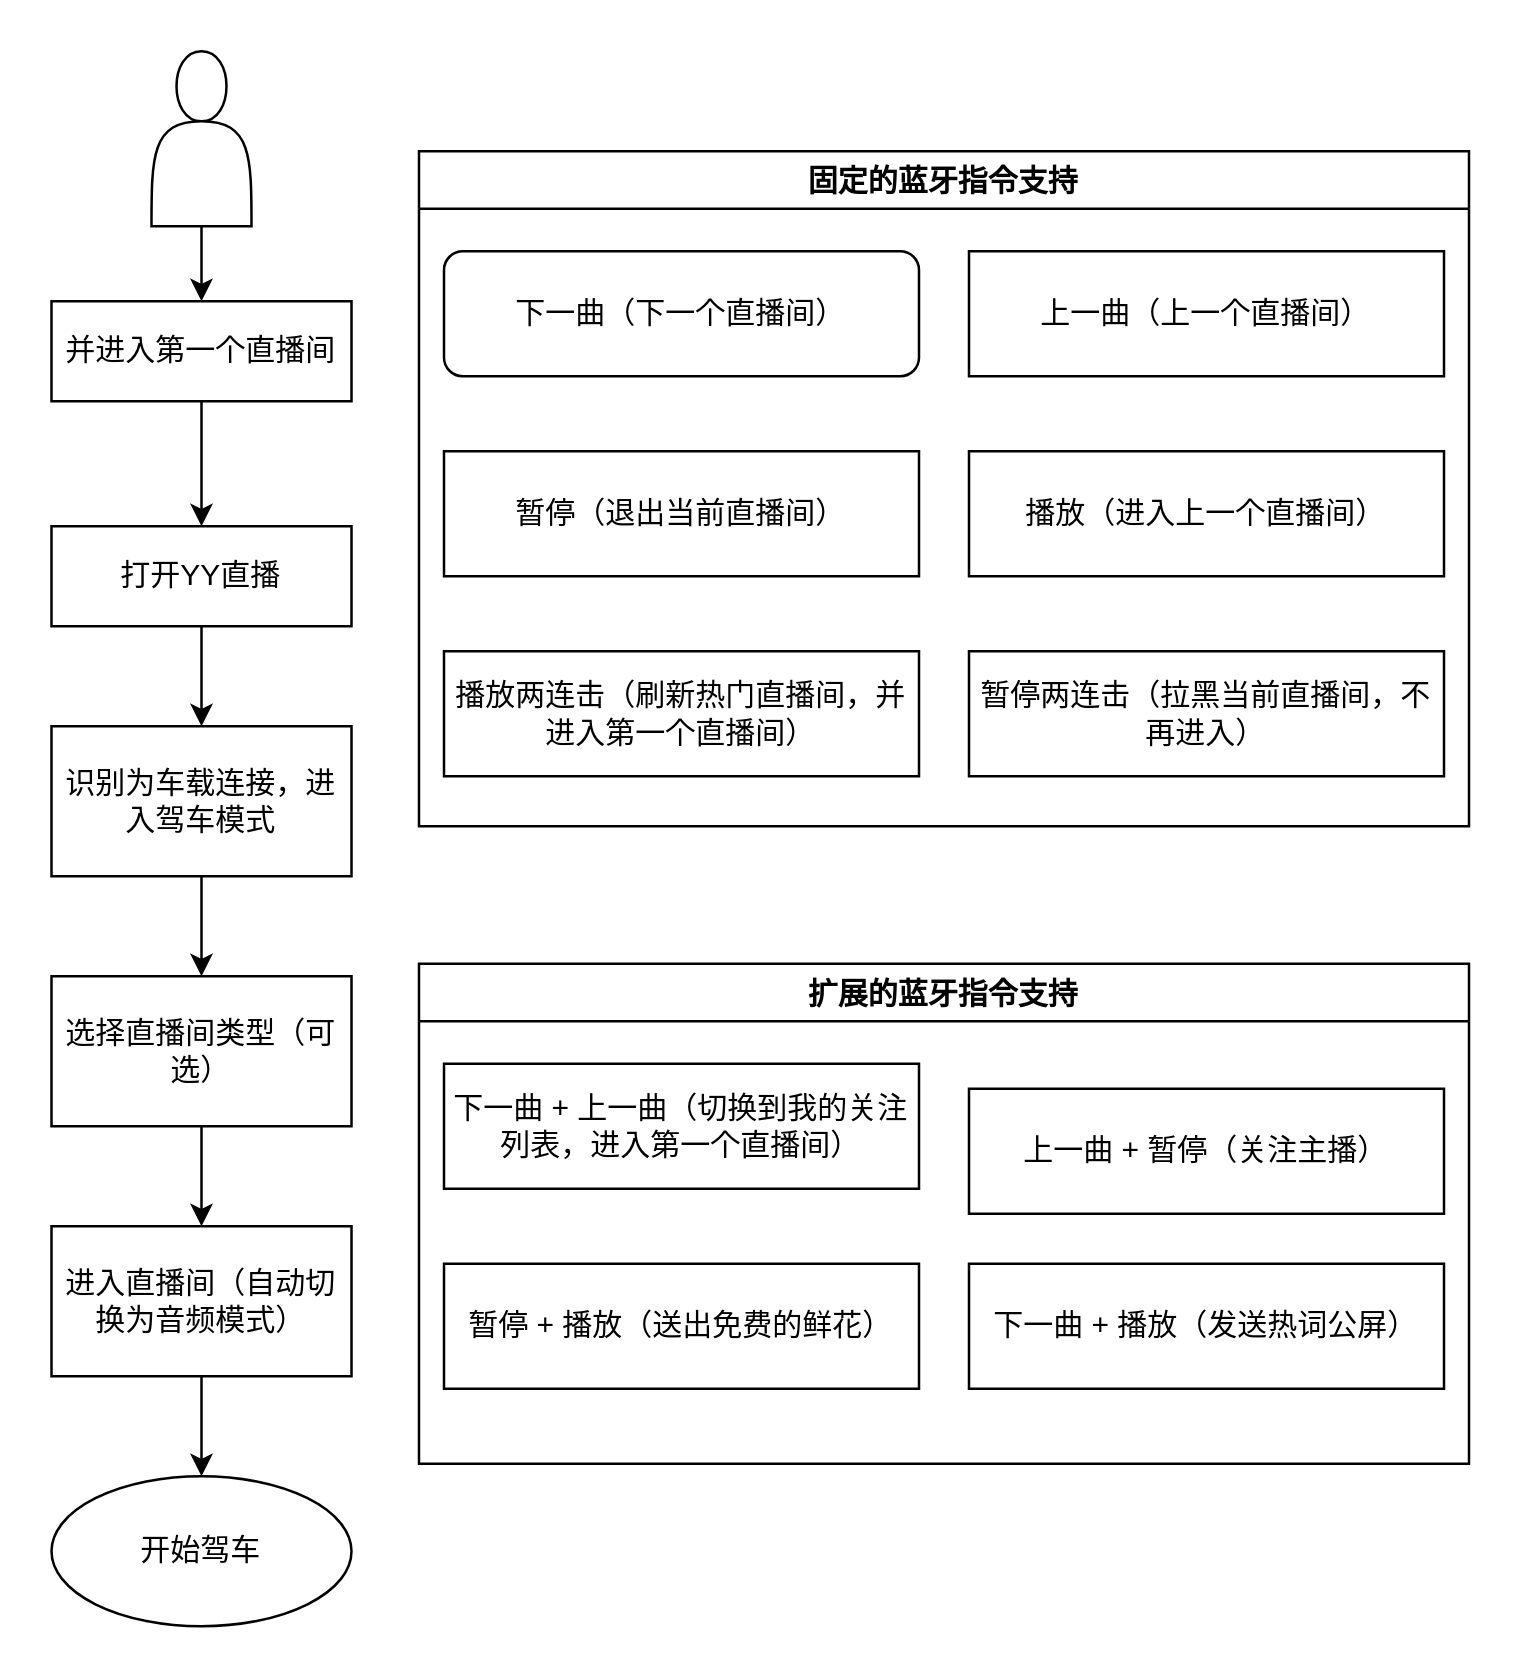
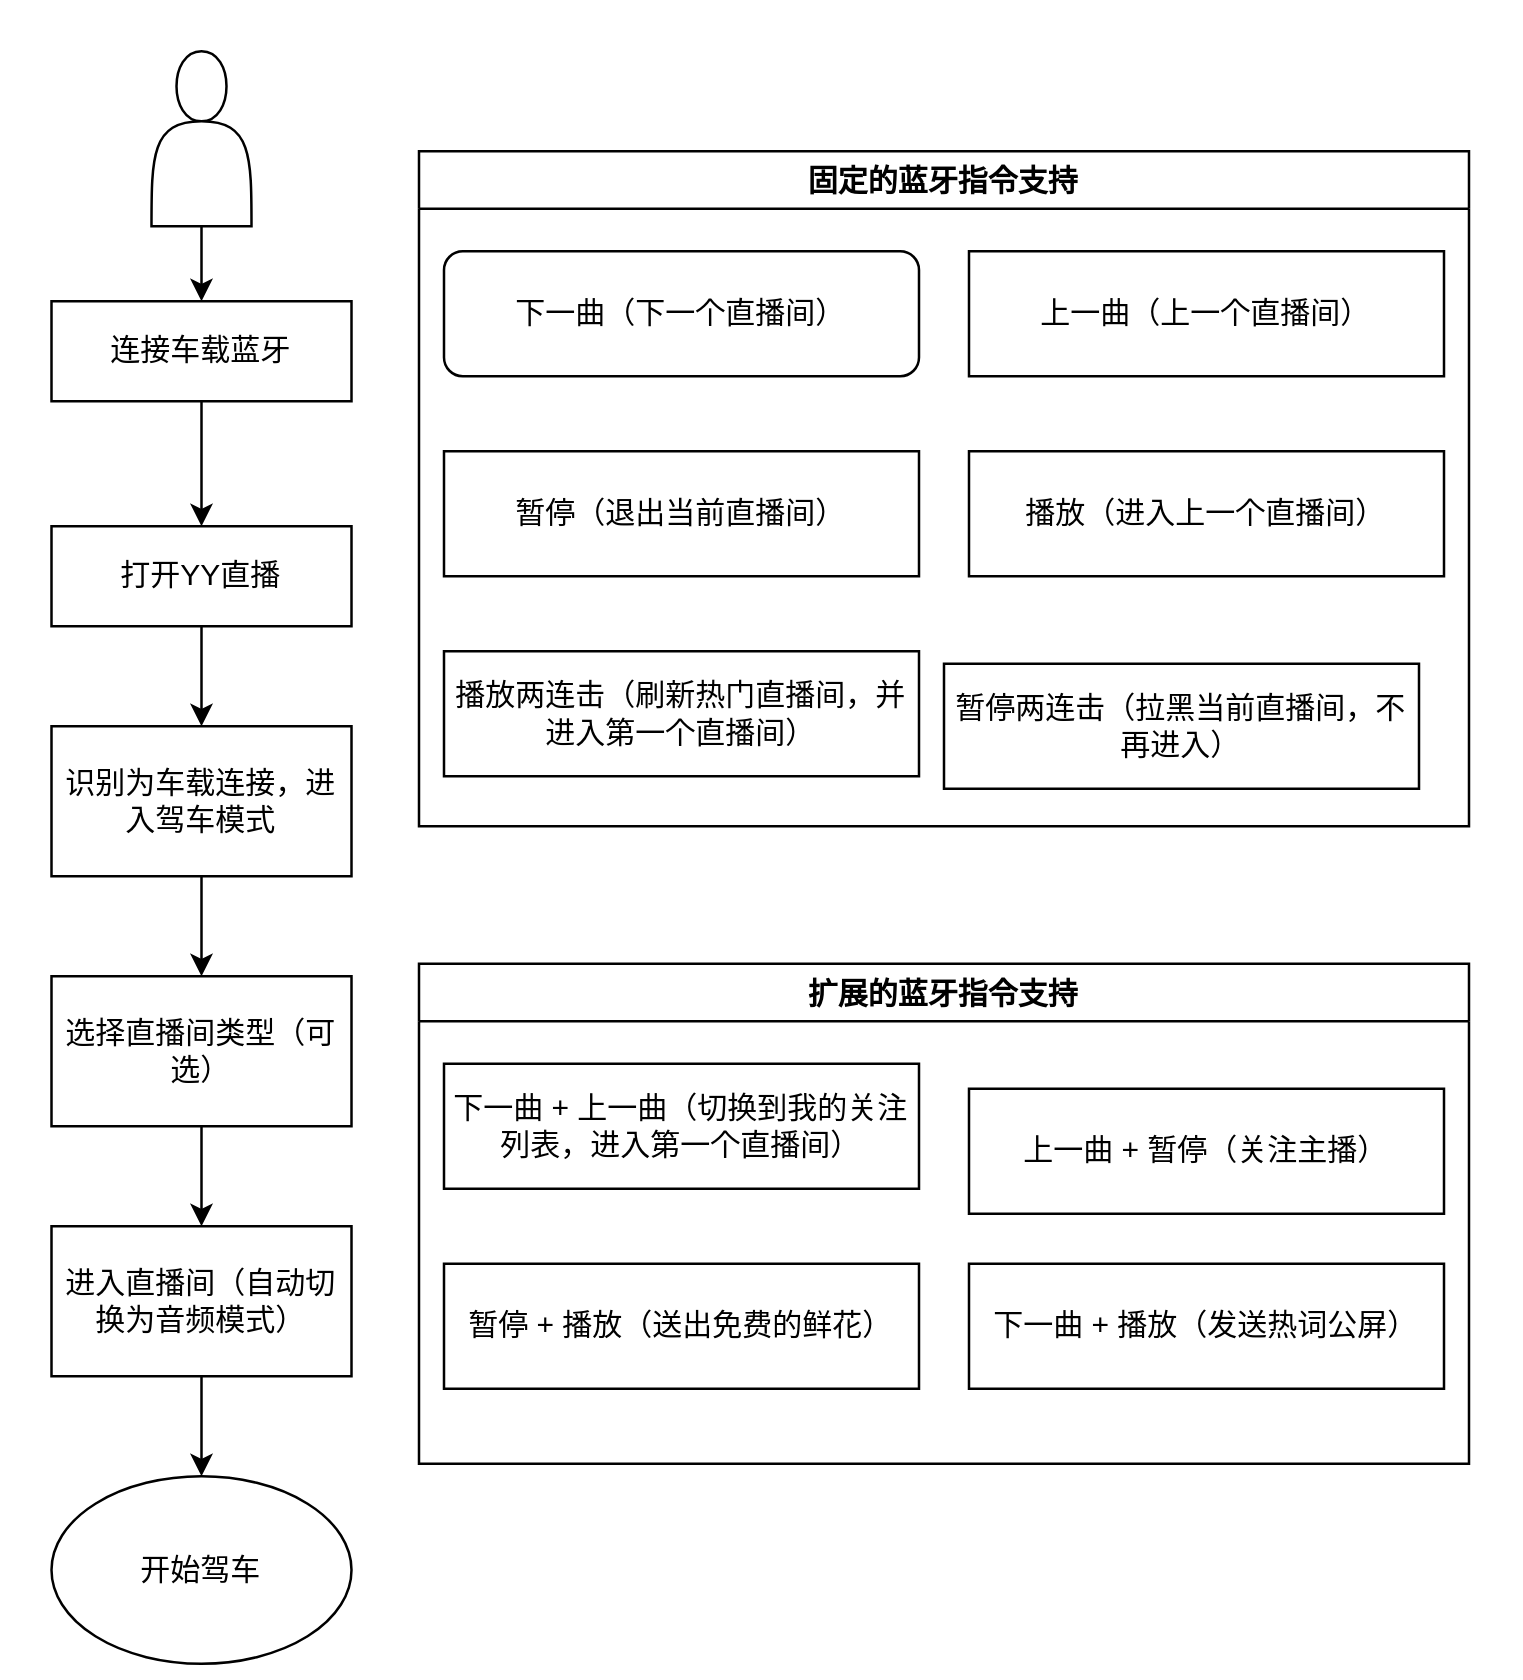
(201, 351) -> (201, 351)
(1206, 714) -> (1181, 726)
(201, 1551) -> (201, 1570)
